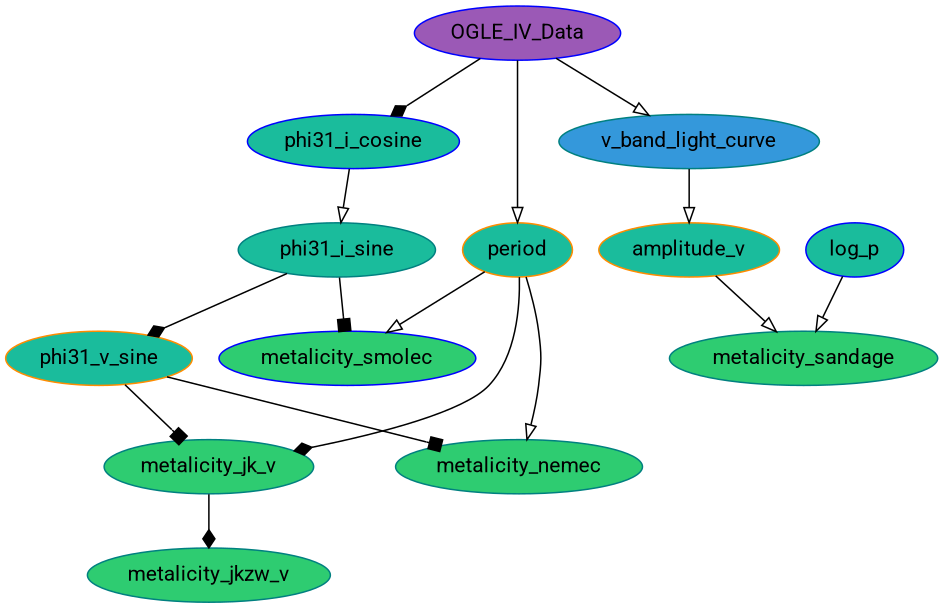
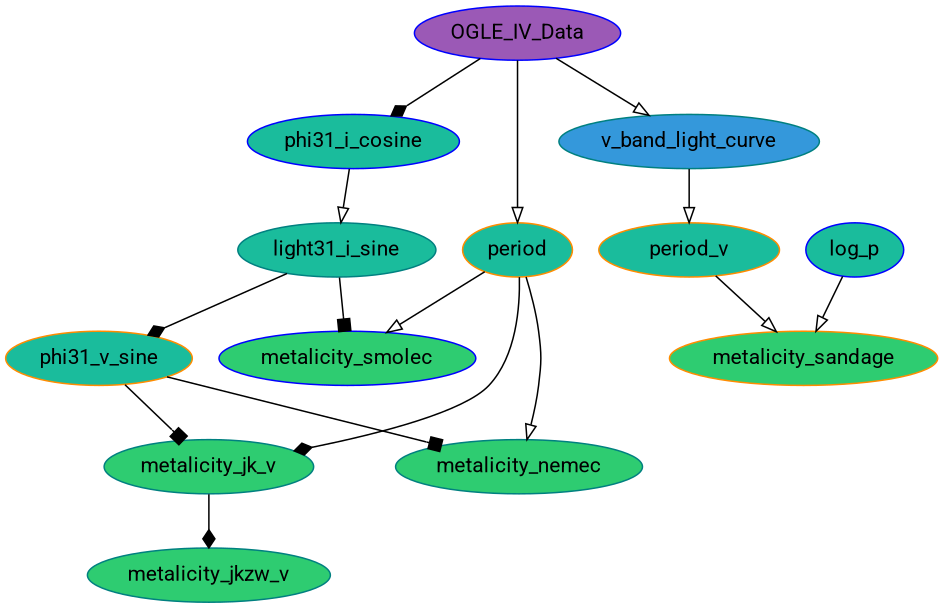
(337, 250) -> (337, 250)
(689, 250) -> (689, 250)
(804, 358) -> (804, 358)
